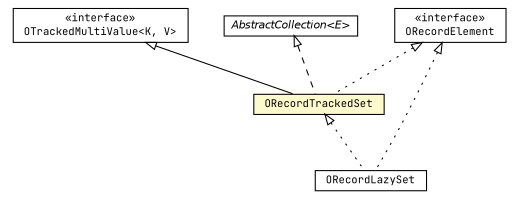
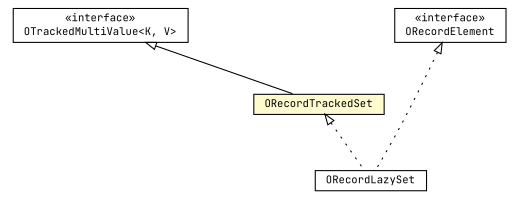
(291, 25) -> none
(374, 71) -> none
